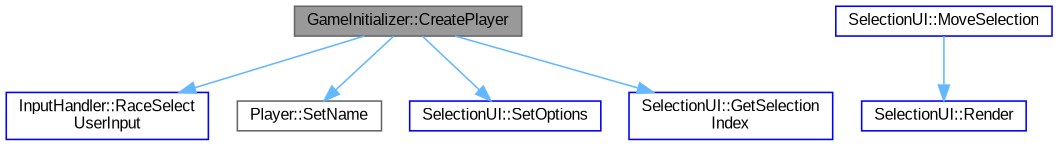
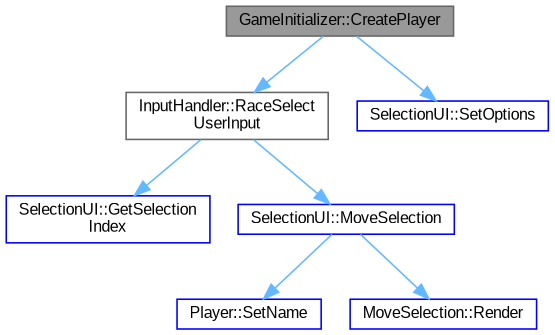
(546, 62) -> (174, 163)
(365, 63) -> (303, 261)
(107, 116) -> (227, 116)
(309, 116) -> (249, 314)
(944, 116) -> (443, 314)
none -> (286, 167)
